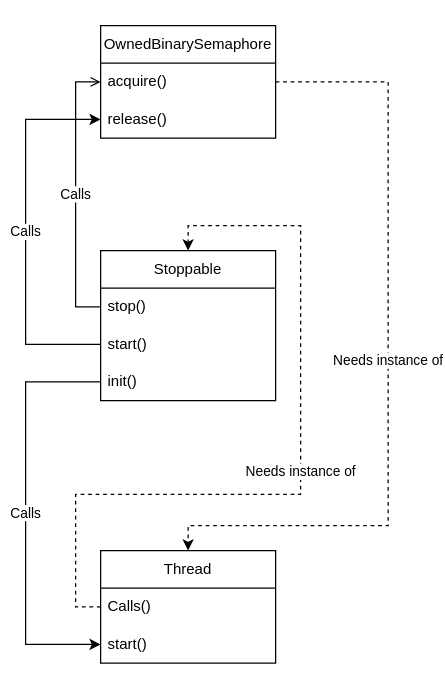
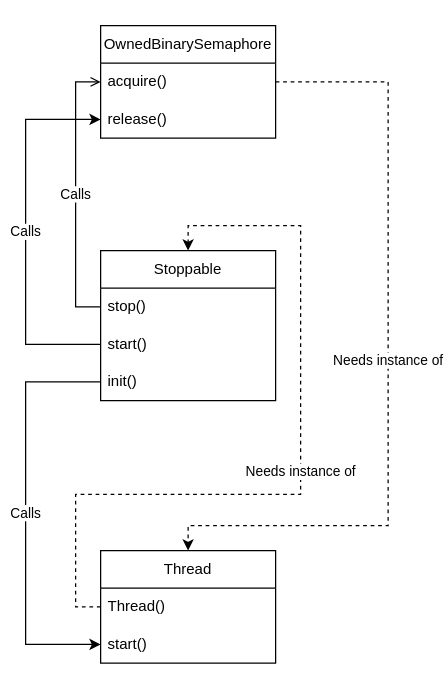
(134, 607) -> (142, 607)
